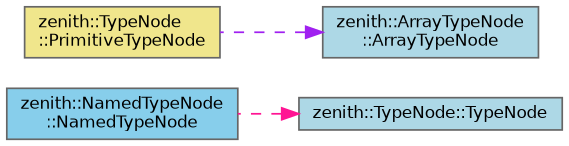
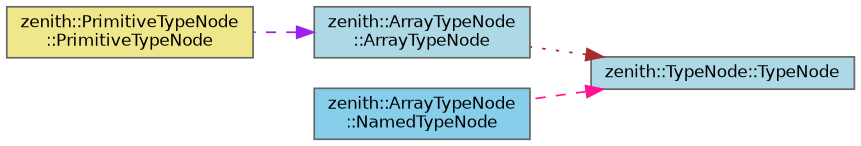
(122, 32) -> (130, 32)
none -> (558, 51)
(122, 114) -> (422, 114)
